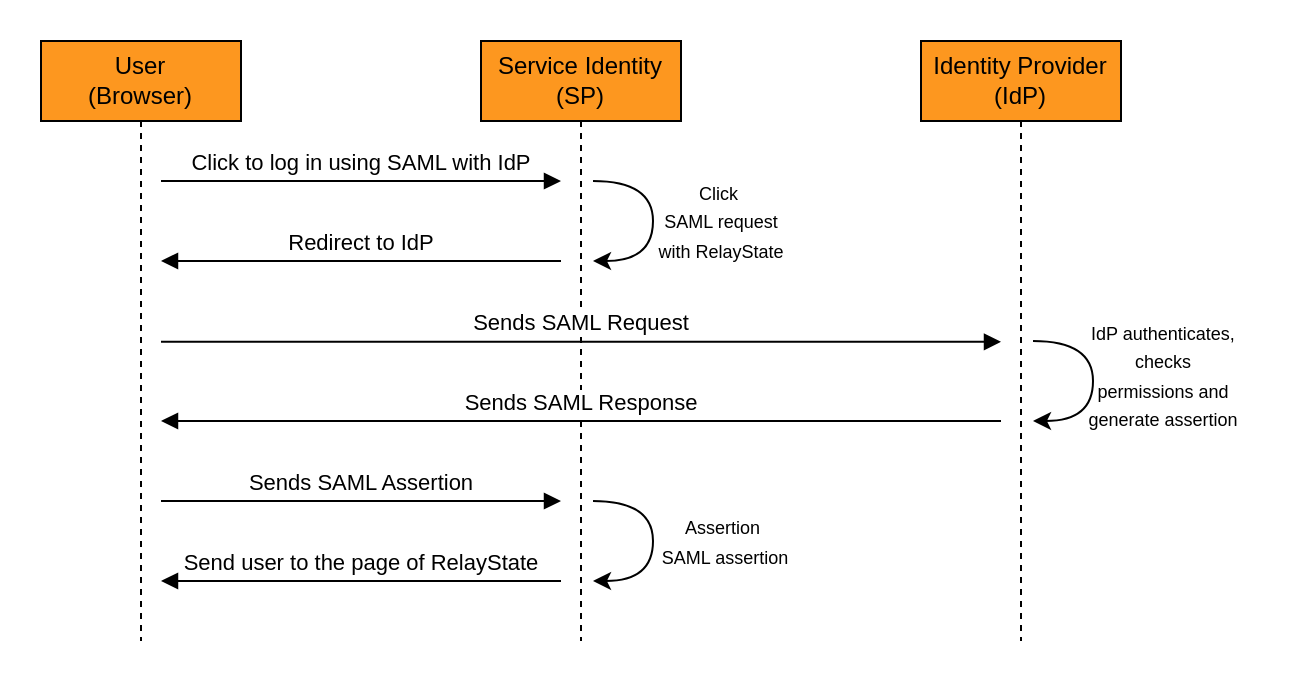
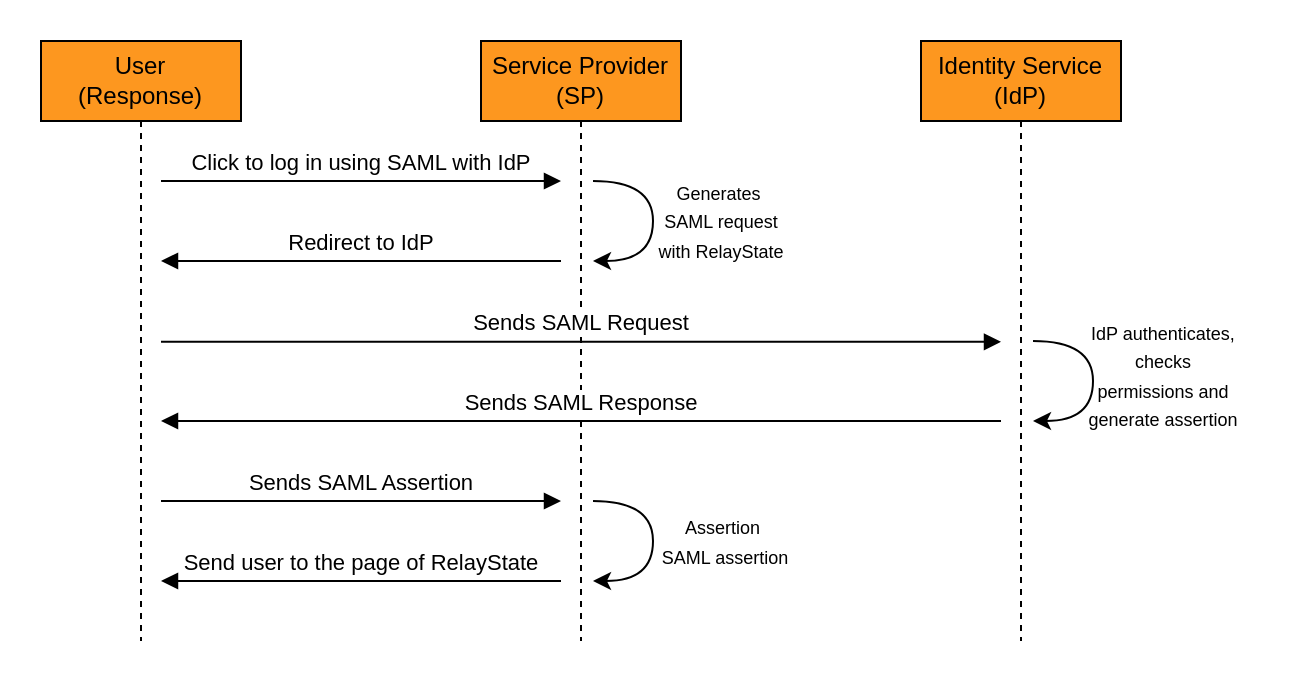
(141, 81) -> (141, 81)
(581, 81) -> (581, 81)
(1021, 81) -> (1021, 81)
(722, 221) -> (722, 221)
